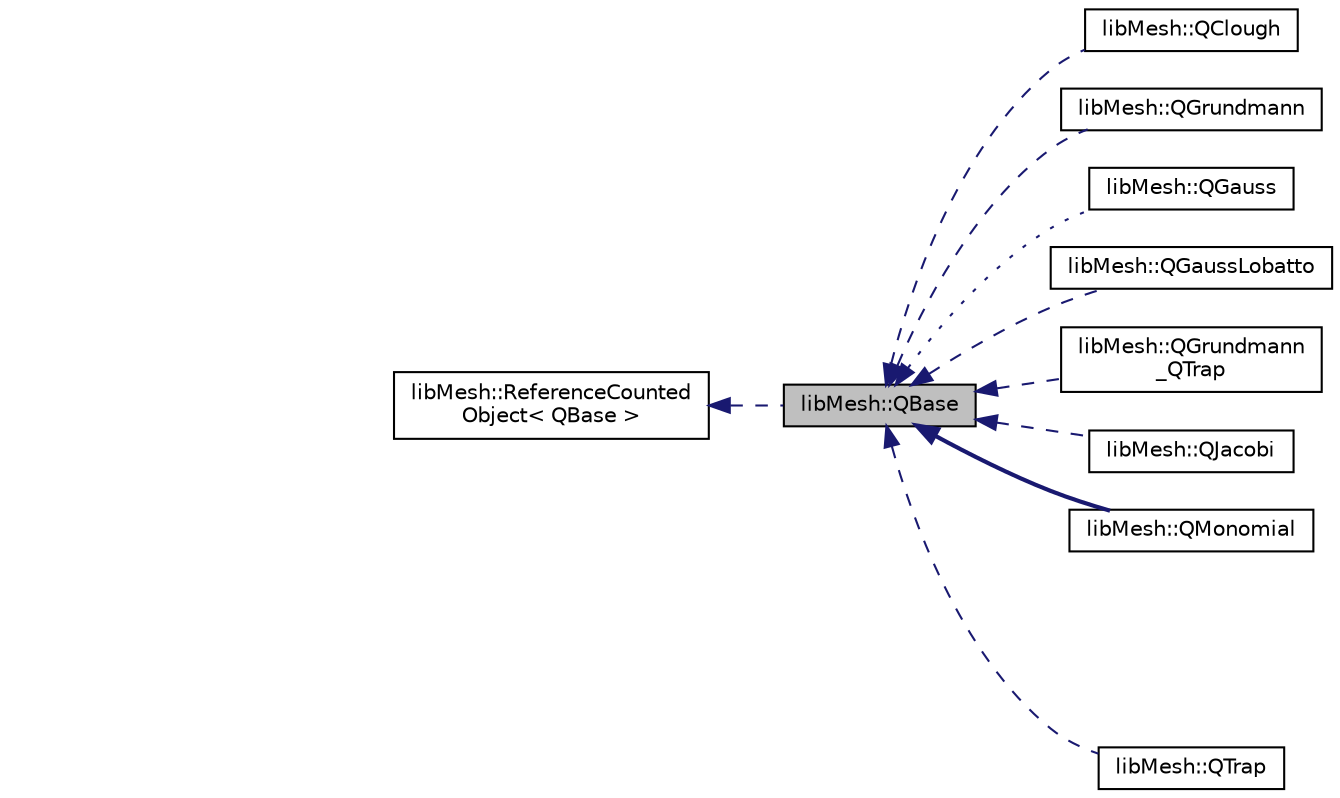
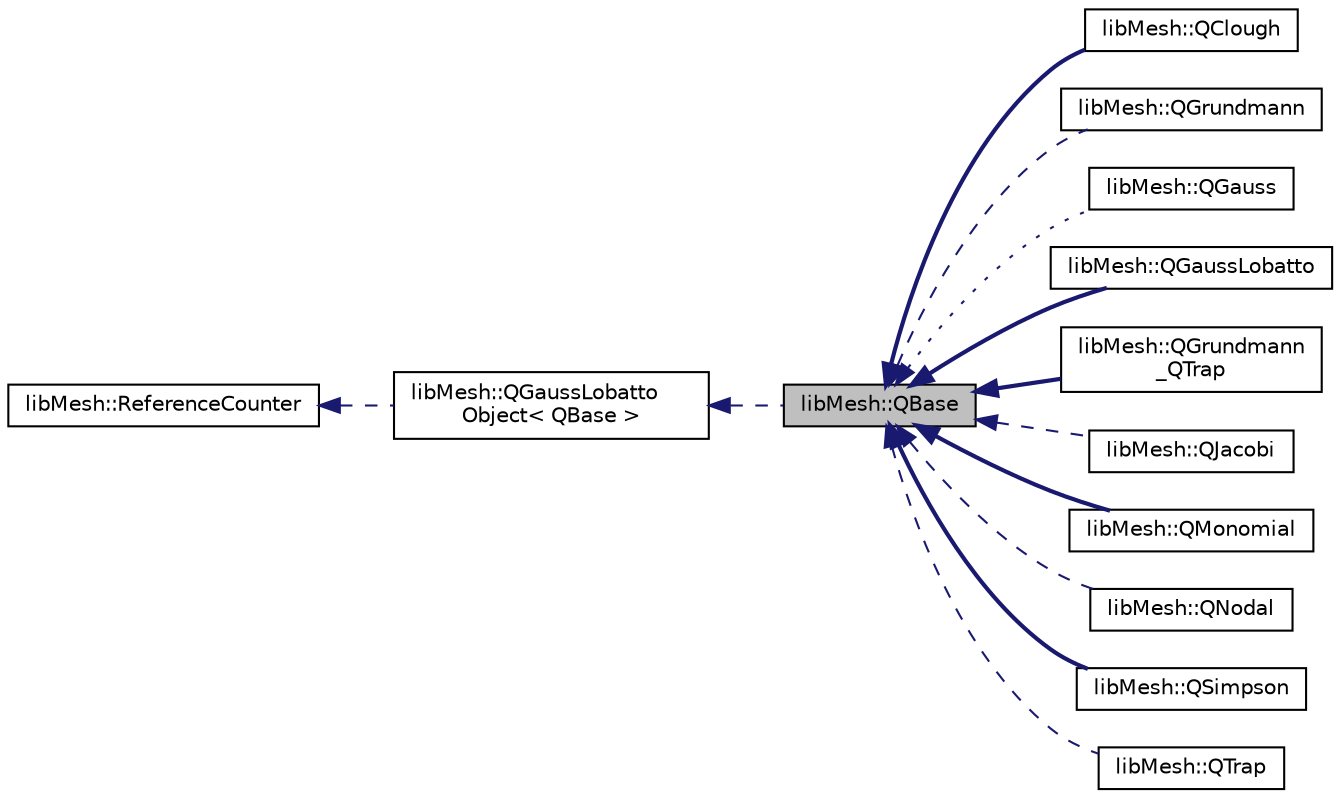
(959, 188) -> (959, 188)
(1015, 324) -> (1015, 324)
(1029, 384) -> (1029, 384)
none -> (164, 405)
(551, 405) -> (551, 405)
none -> (1191, 610)
none -> (1191, 689)
